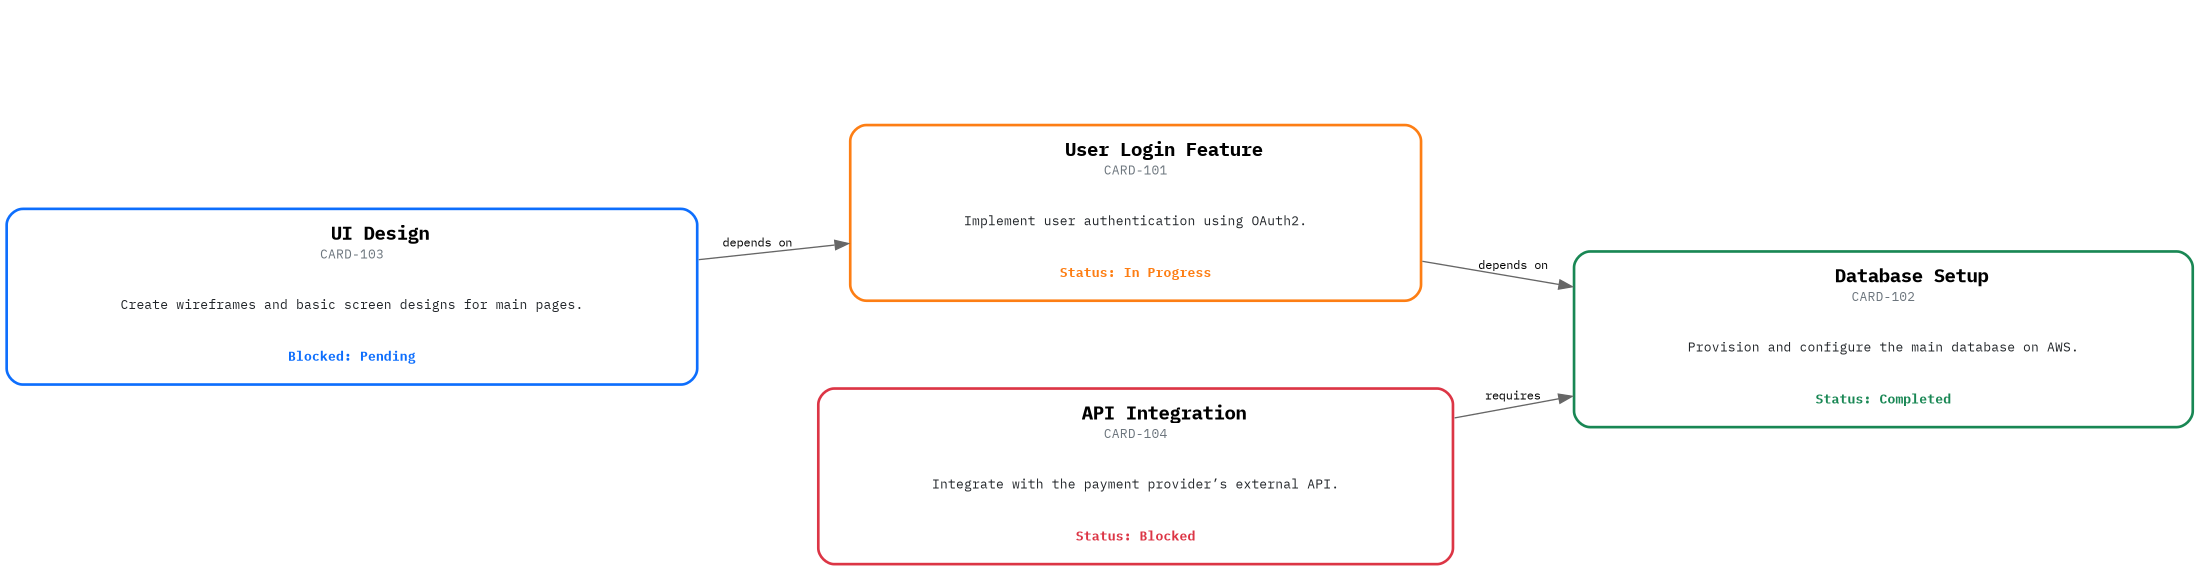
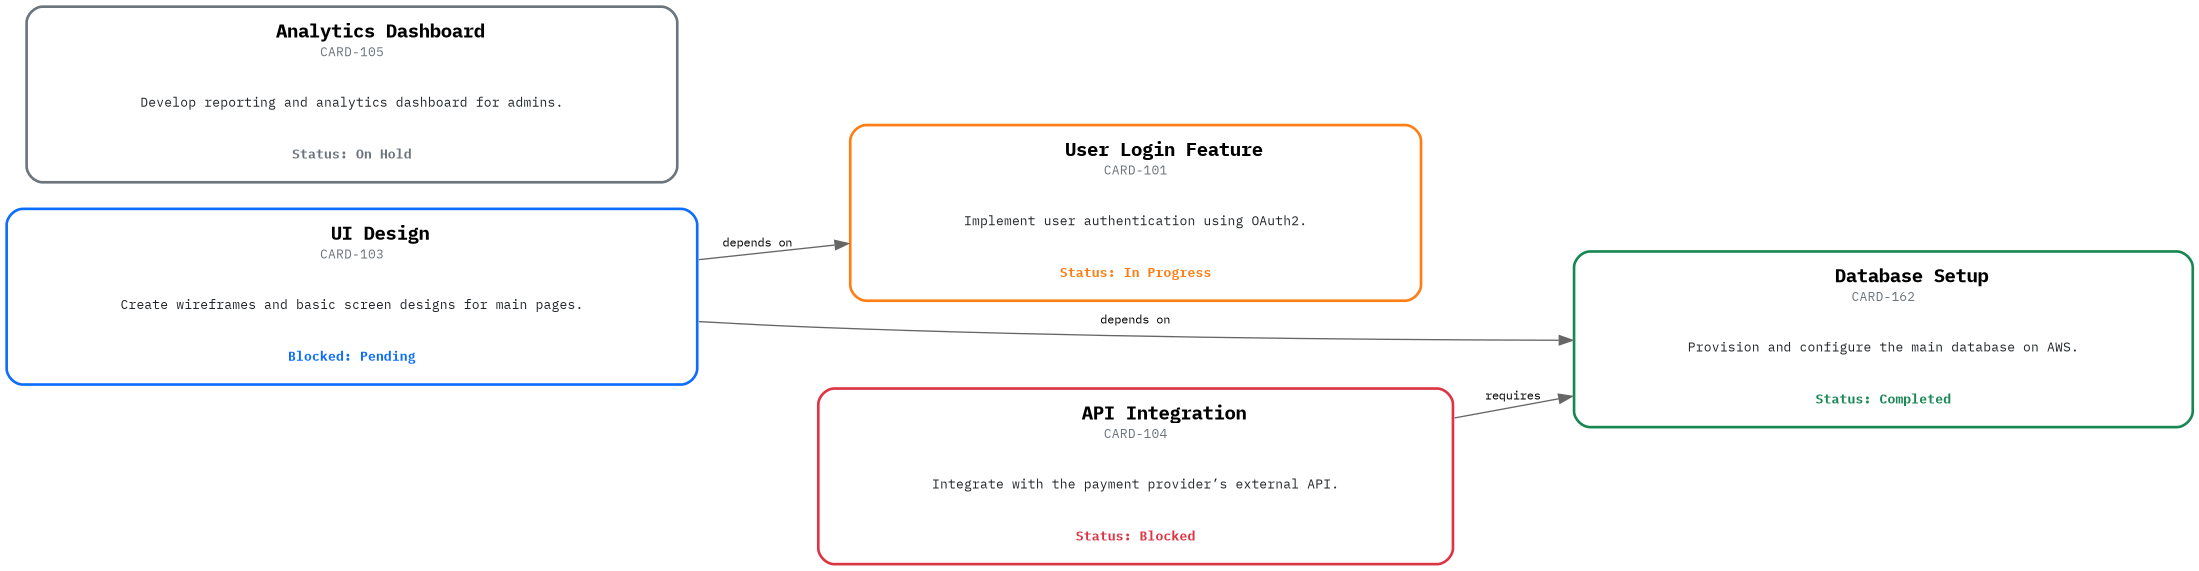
none -> (352, 94)
(1491, 273) -> (1129, 336)
(1884, 297) -> (1884, 297)
